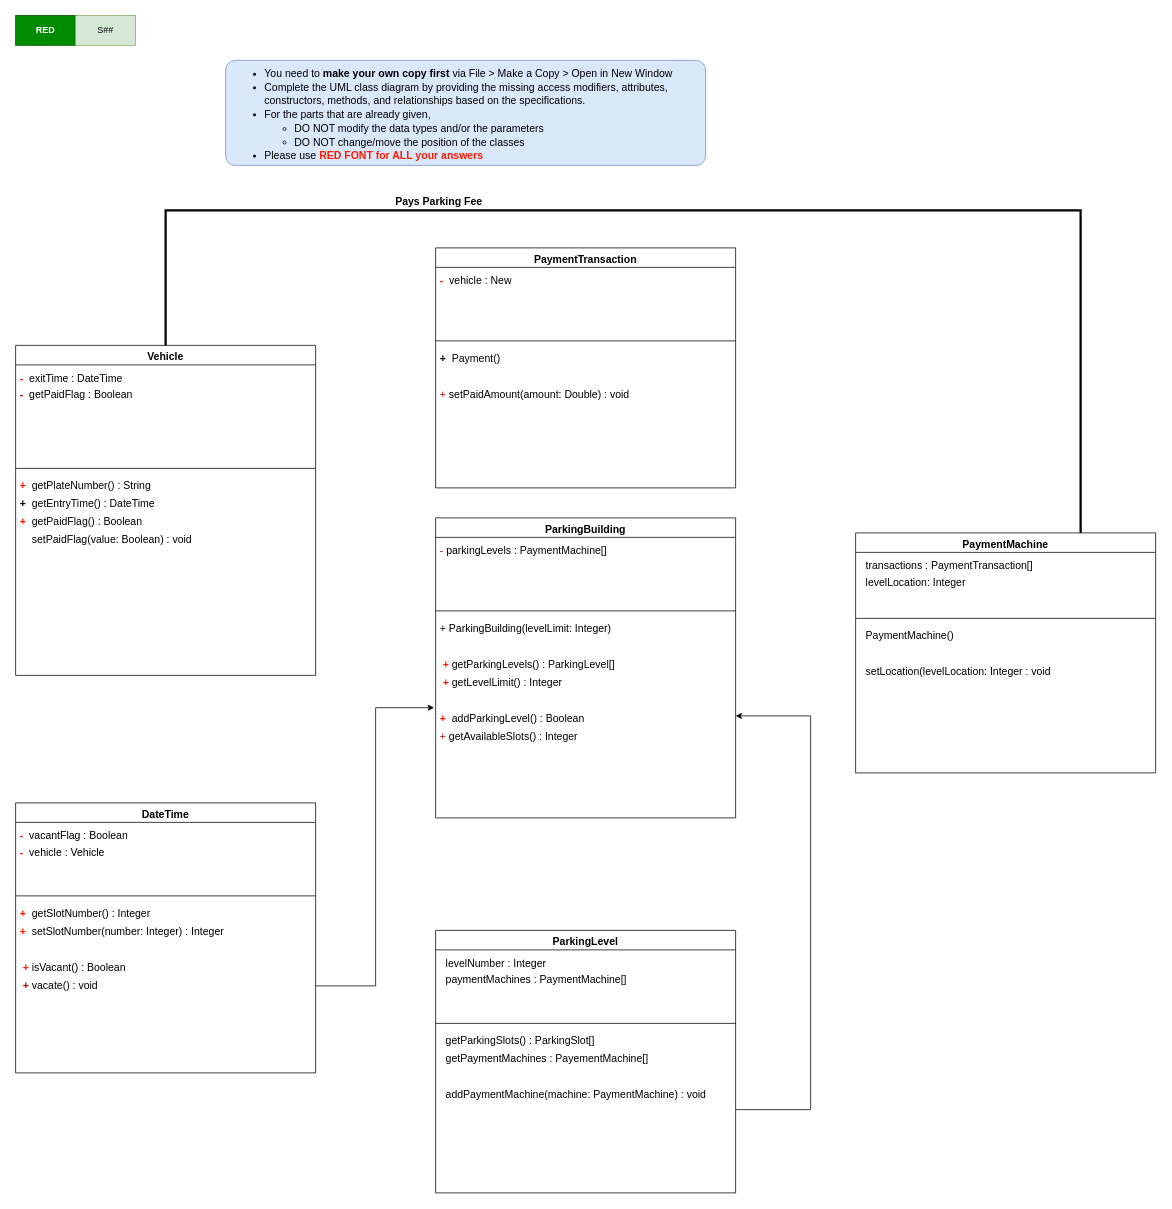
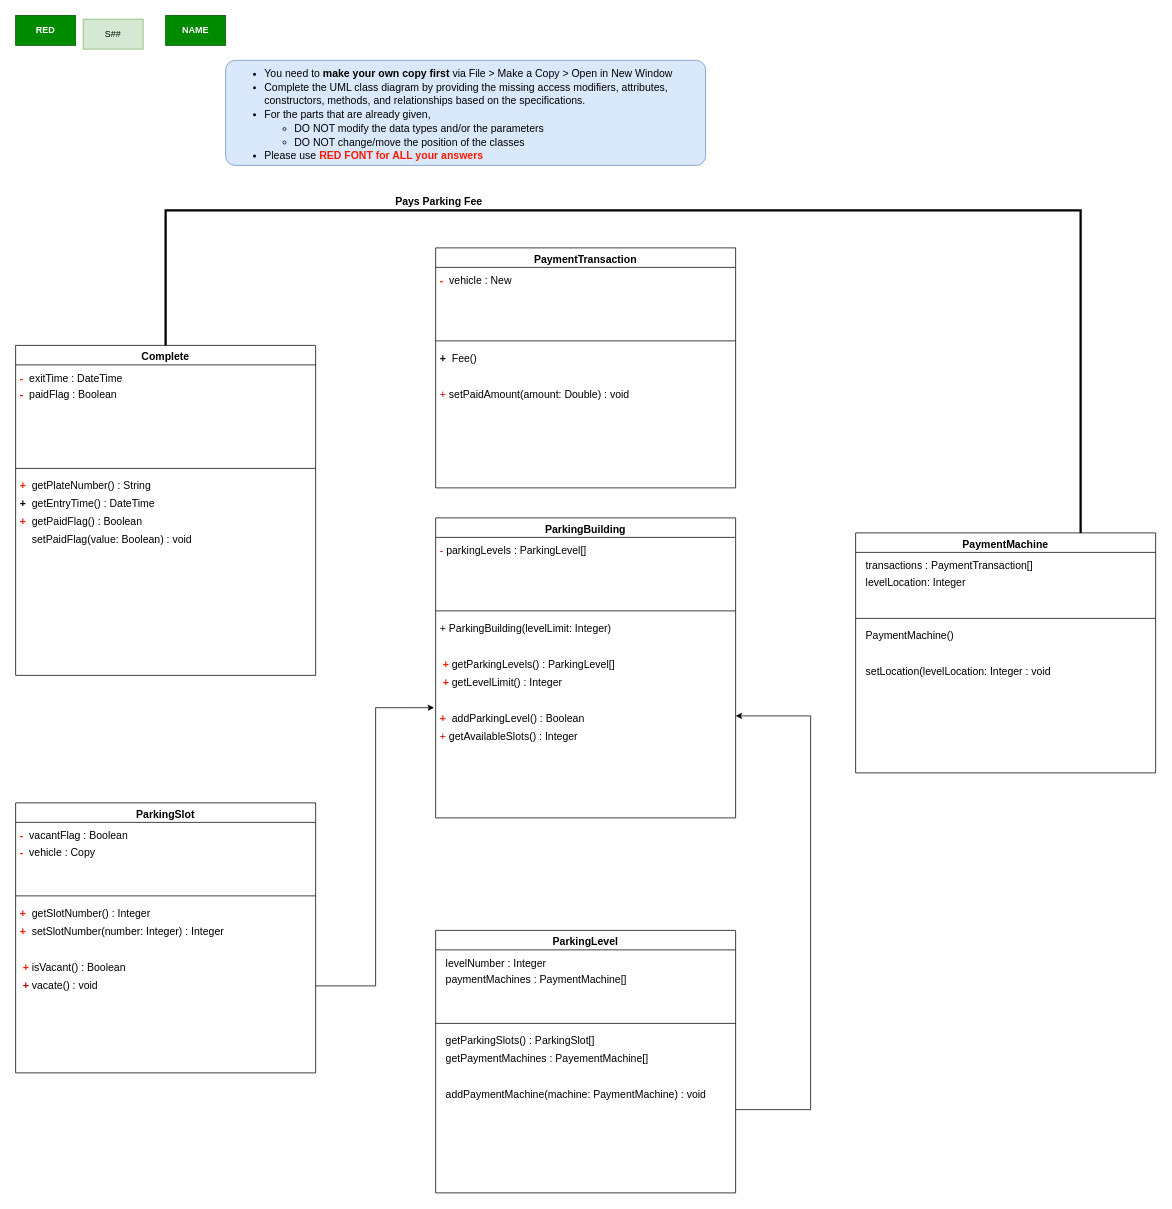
(105, 30) -> (113, 34)
none -> (195, 30)
(165, 357) -> (165, 357)
(548, 363) -> (548, 363)
(81, 383) -> (75, 383)
(530, 549) -> (523, 549)
(165, 814) -> (165, 814)
(79, 840) -> (79, 840)
